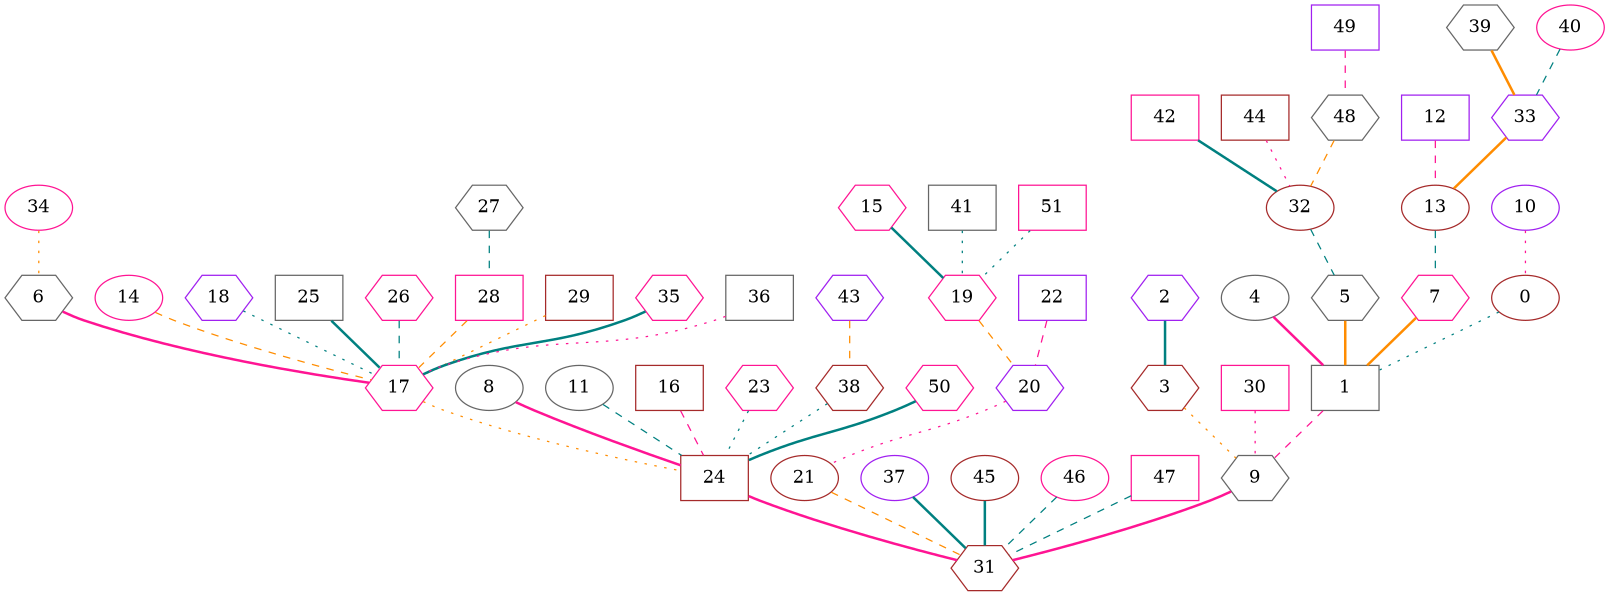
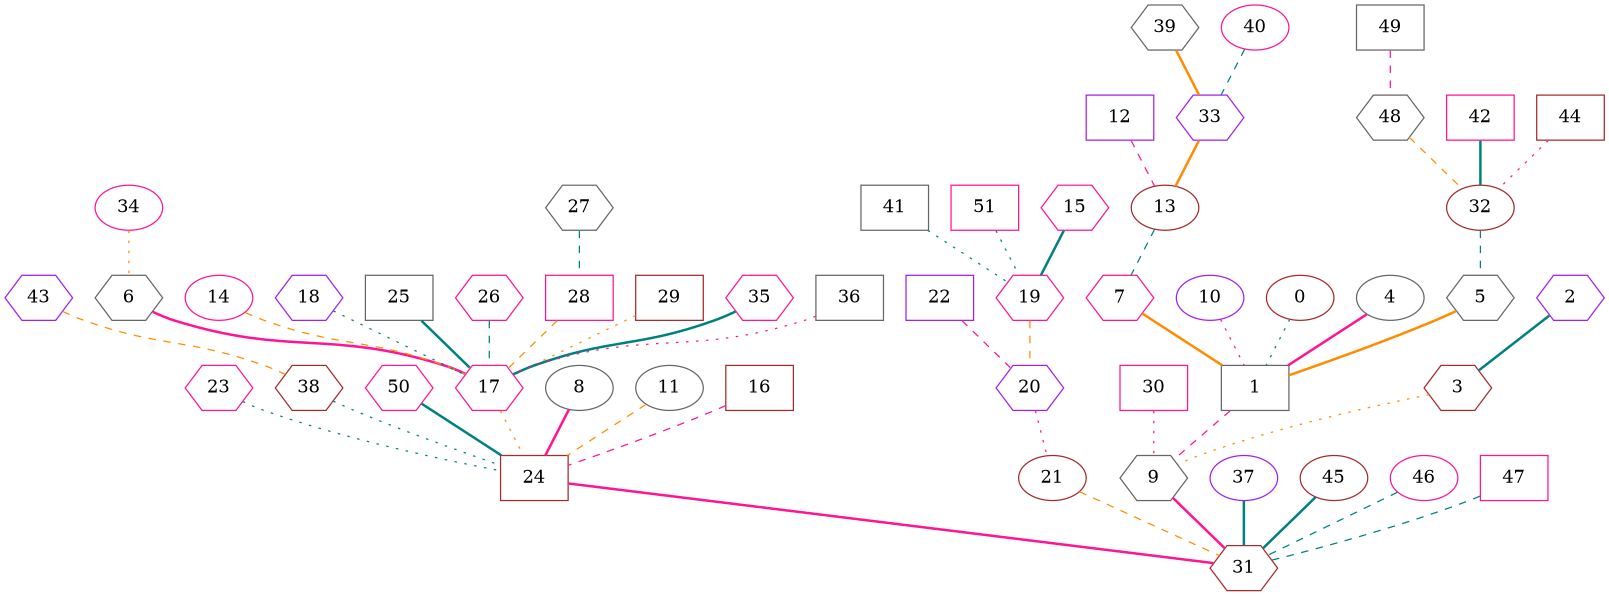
(1345, 28) -> (1390, 28)
(1525, 253) -> (1232, 342)
(642, 430) -> (607, 430)
